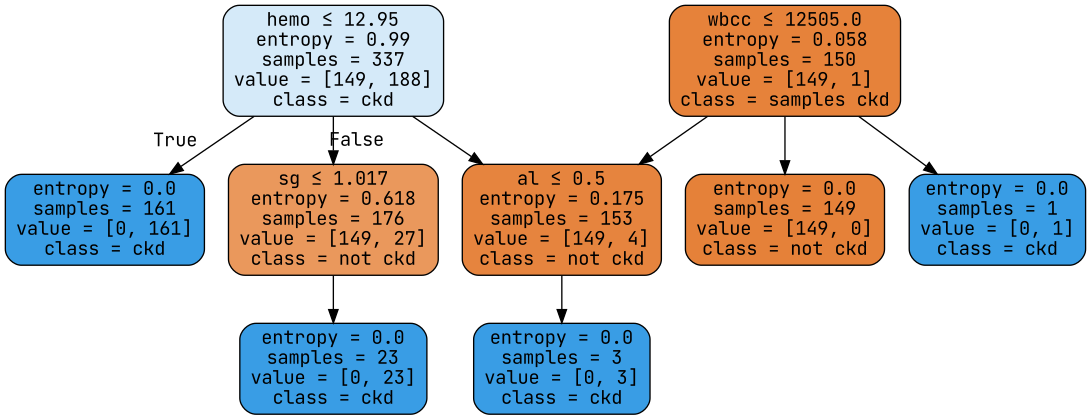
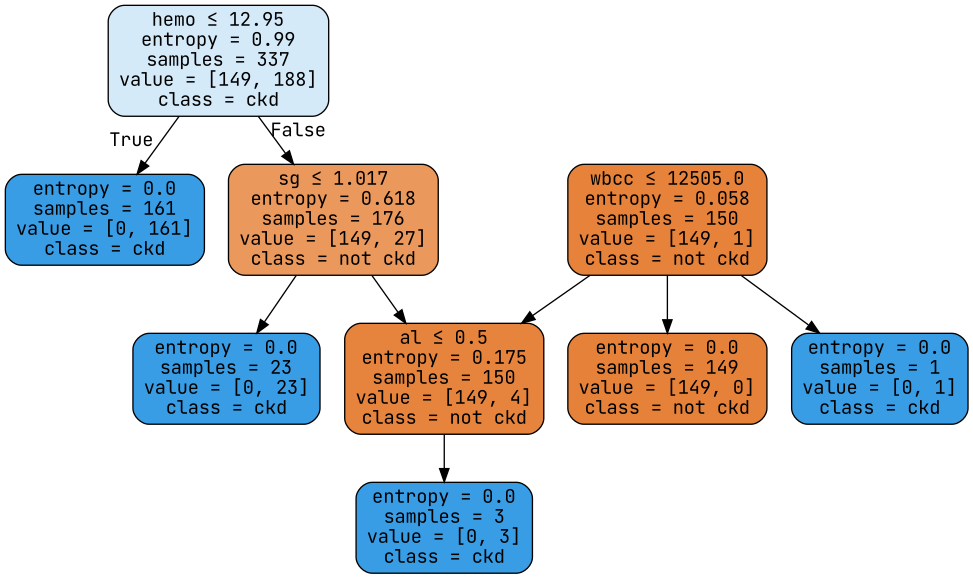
(785, 100) -> (667, 259)
(442, 136) -> (385, 294)
(562, 219) -> (444, 378)
